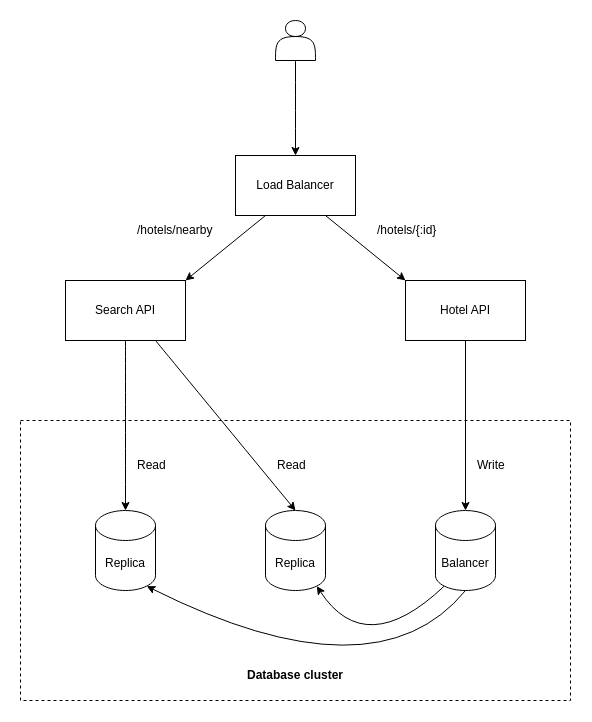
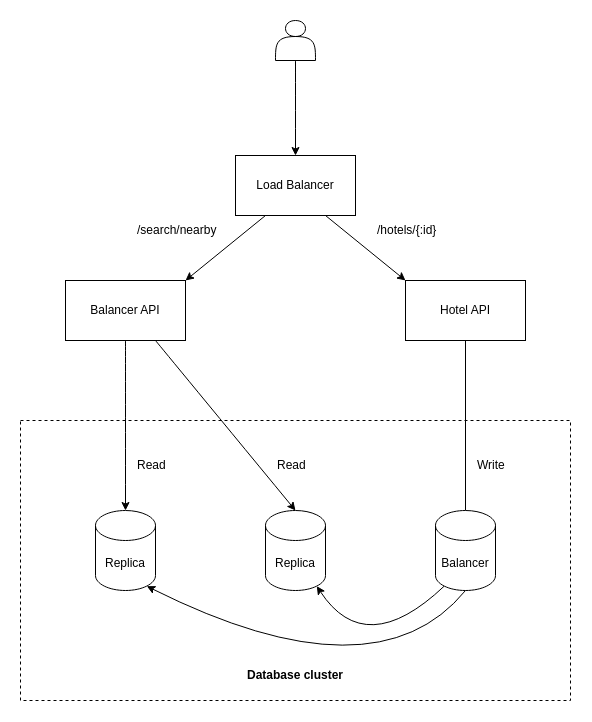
(177, 231) -> (177, 231)
(126, 311) -> (126, 311)
(466, 502) -> (466, 504)
